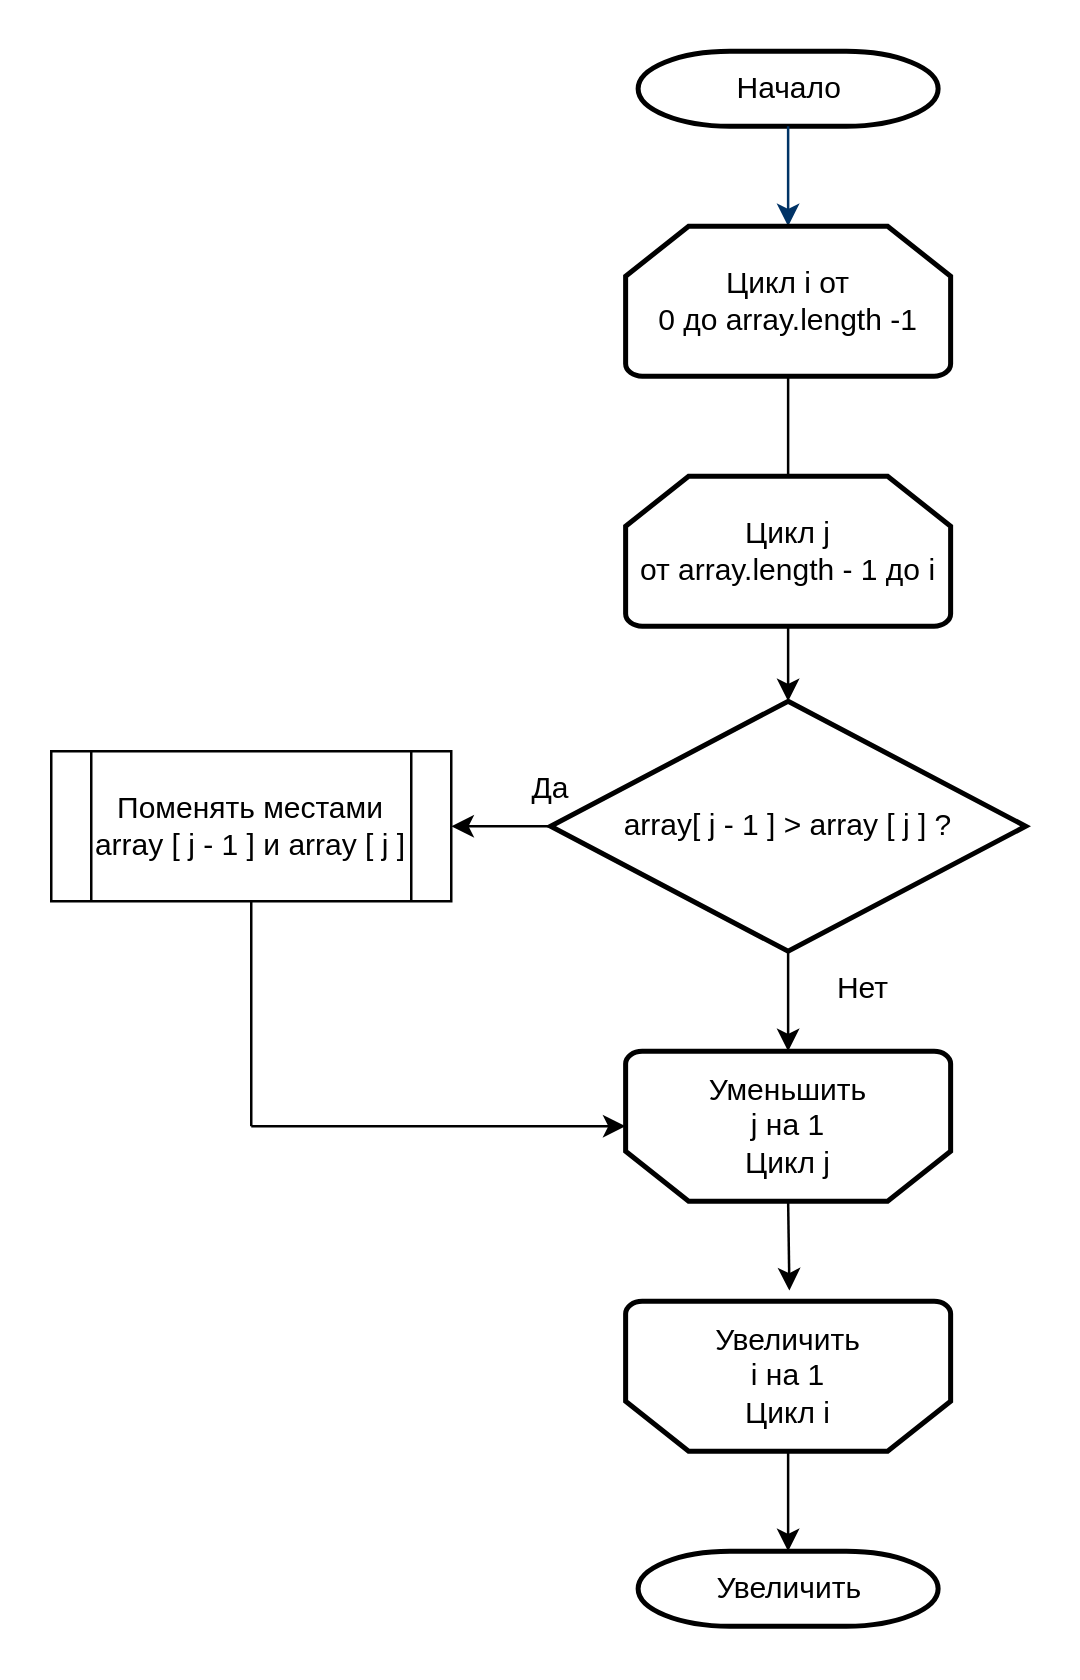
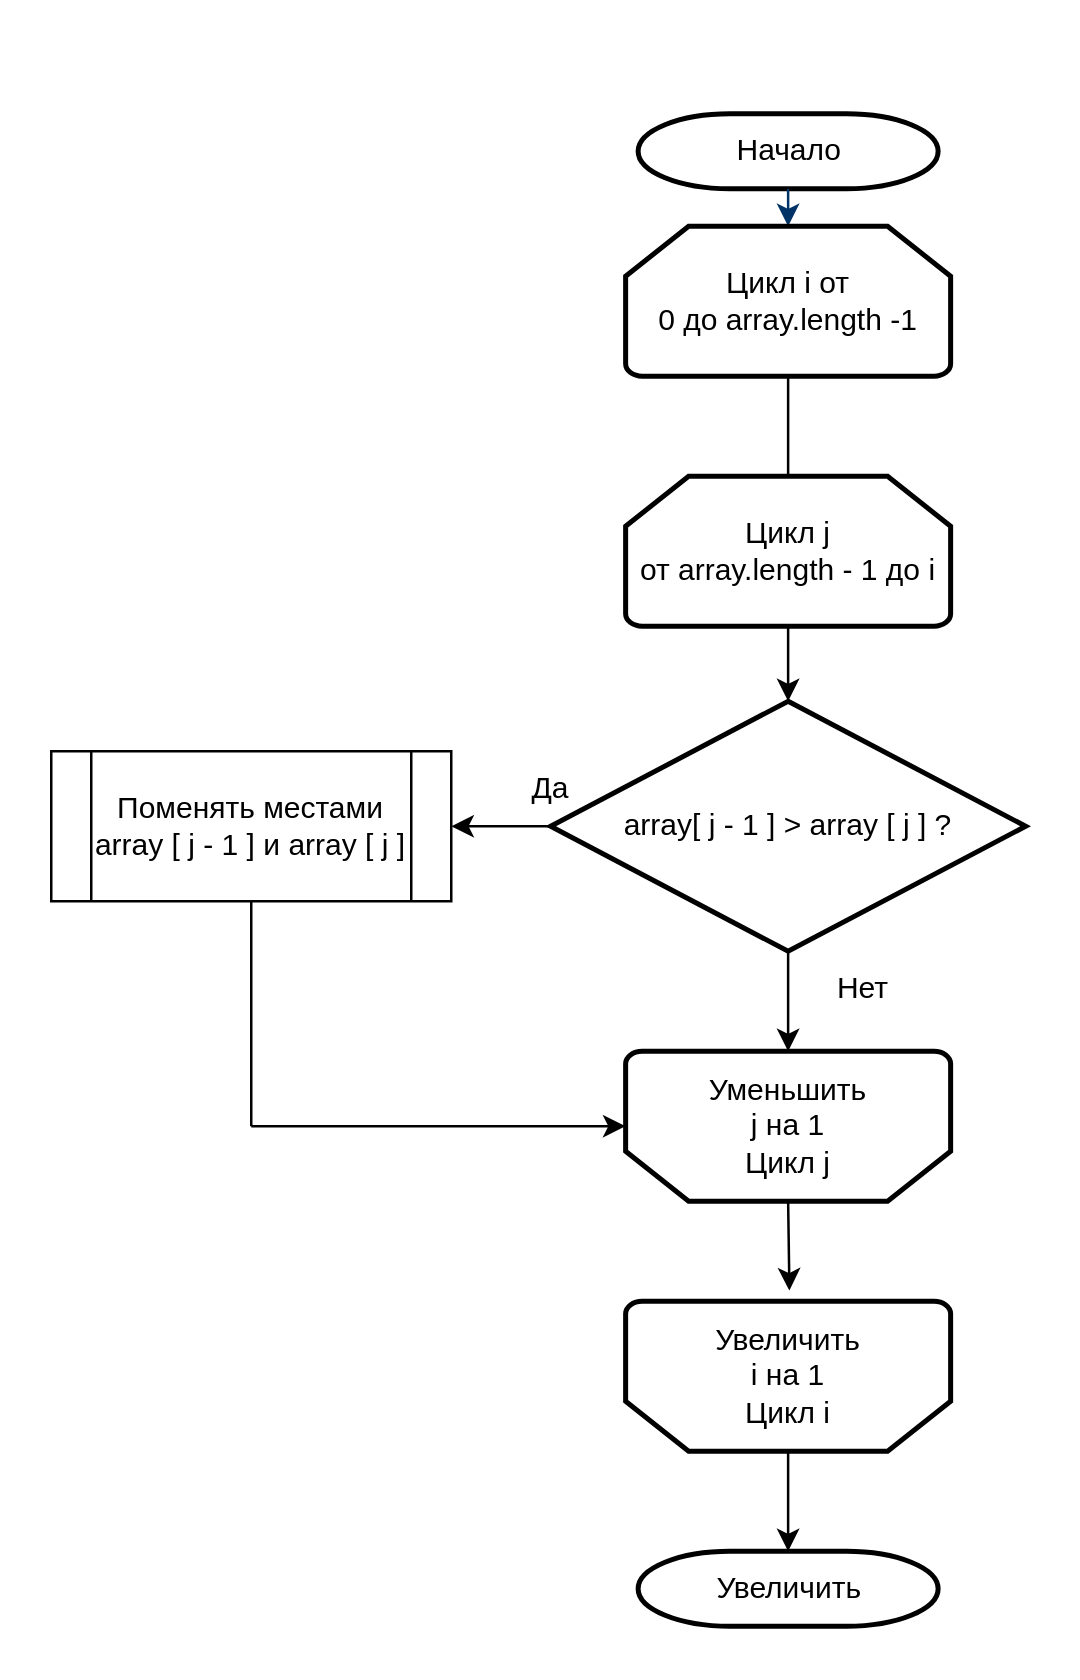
(788, 89) -> (788, 151)
